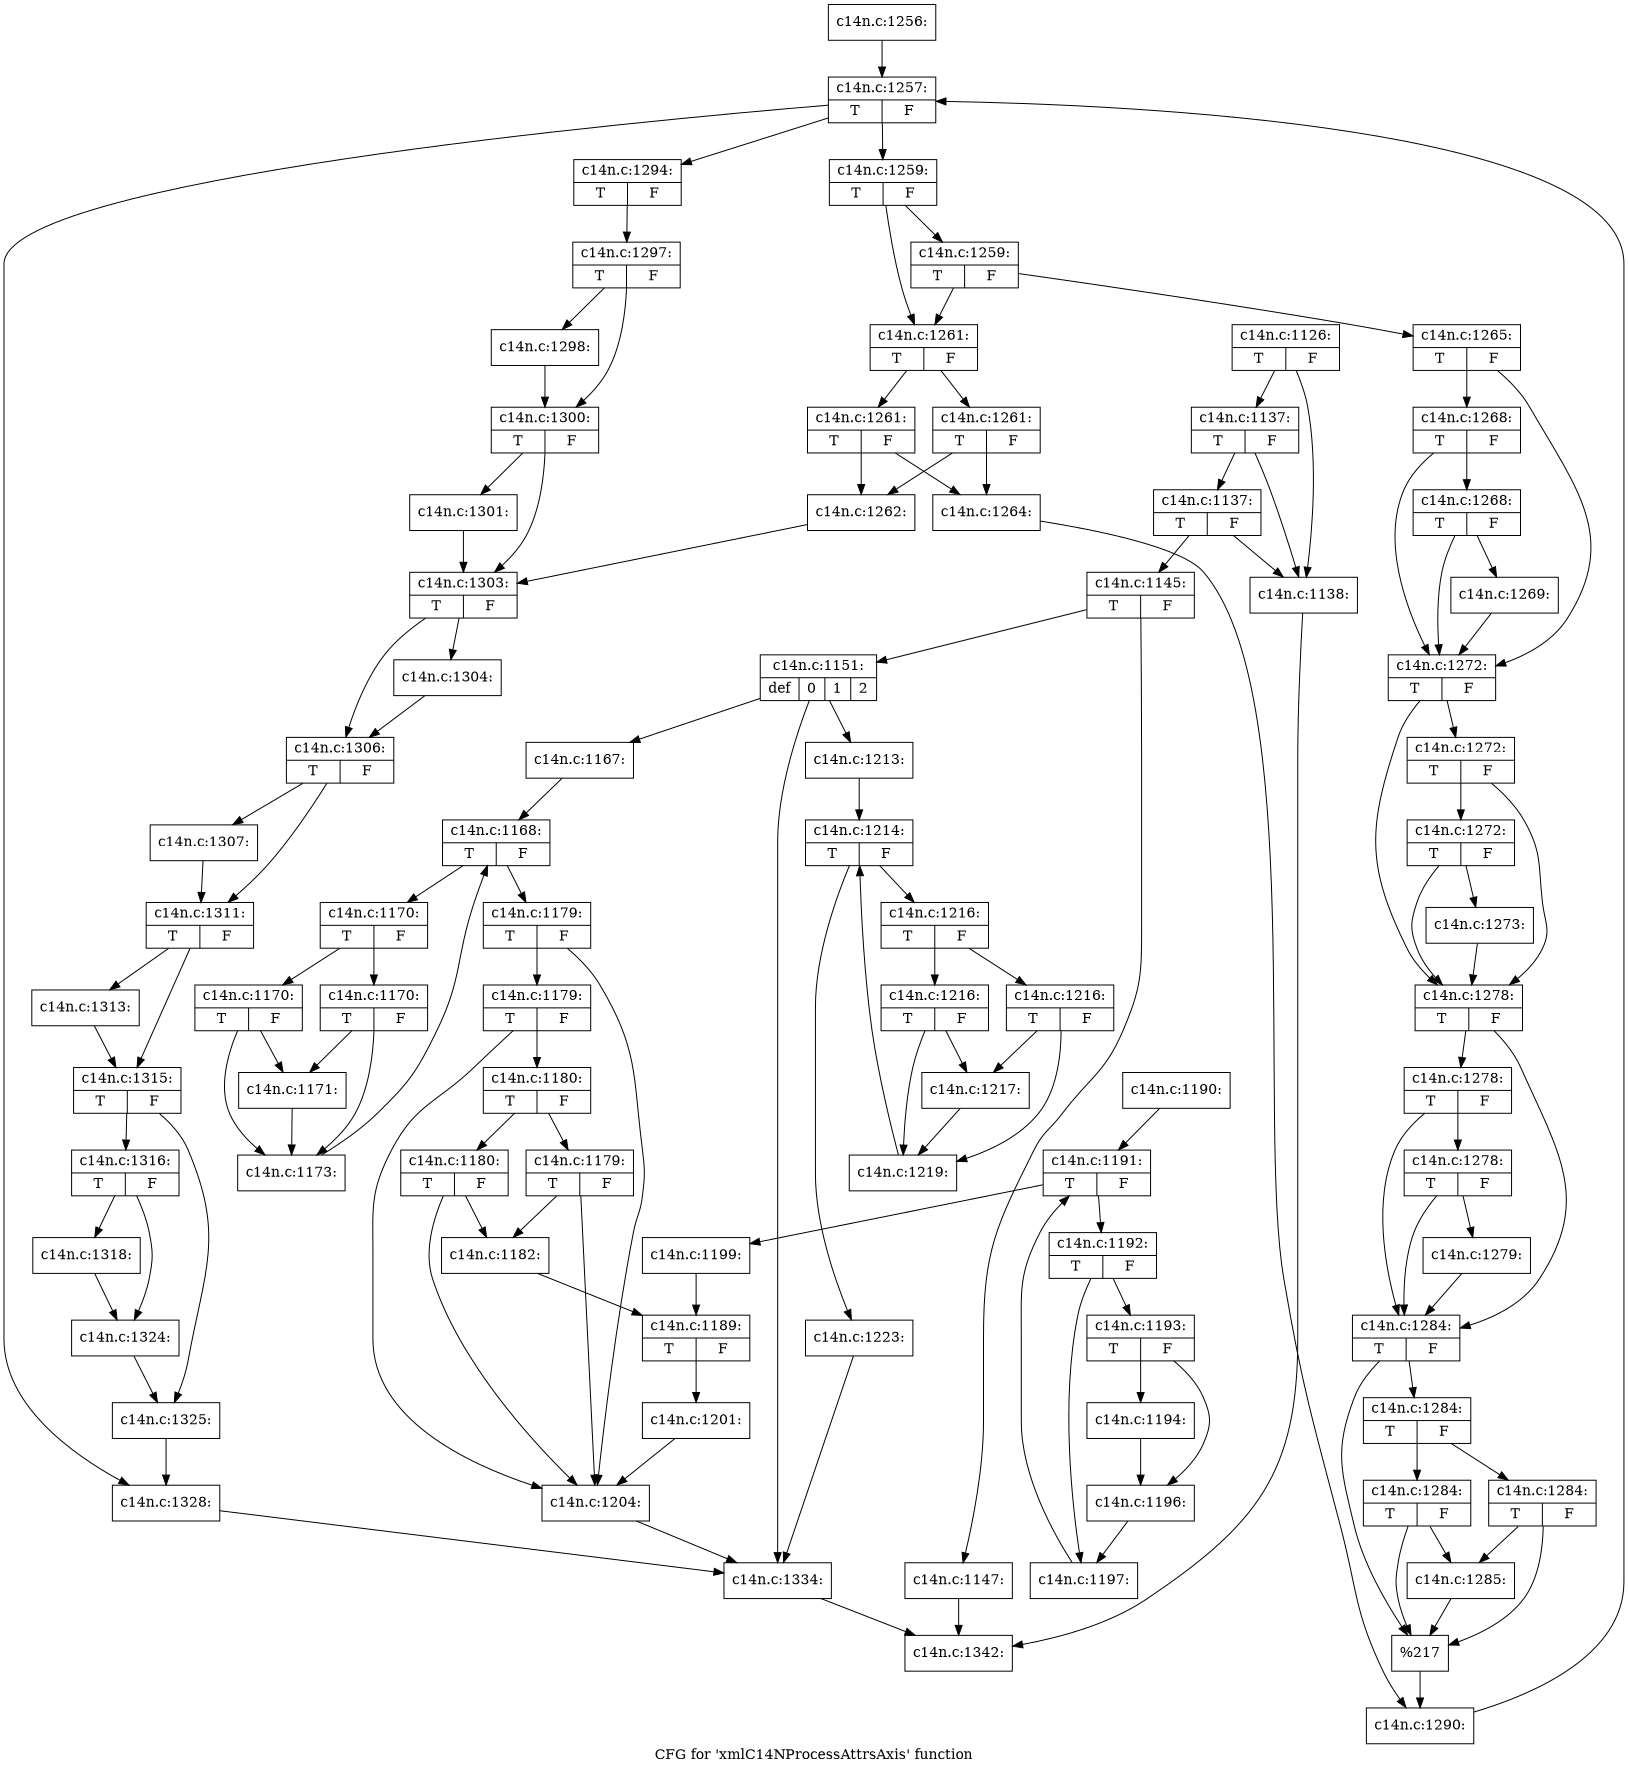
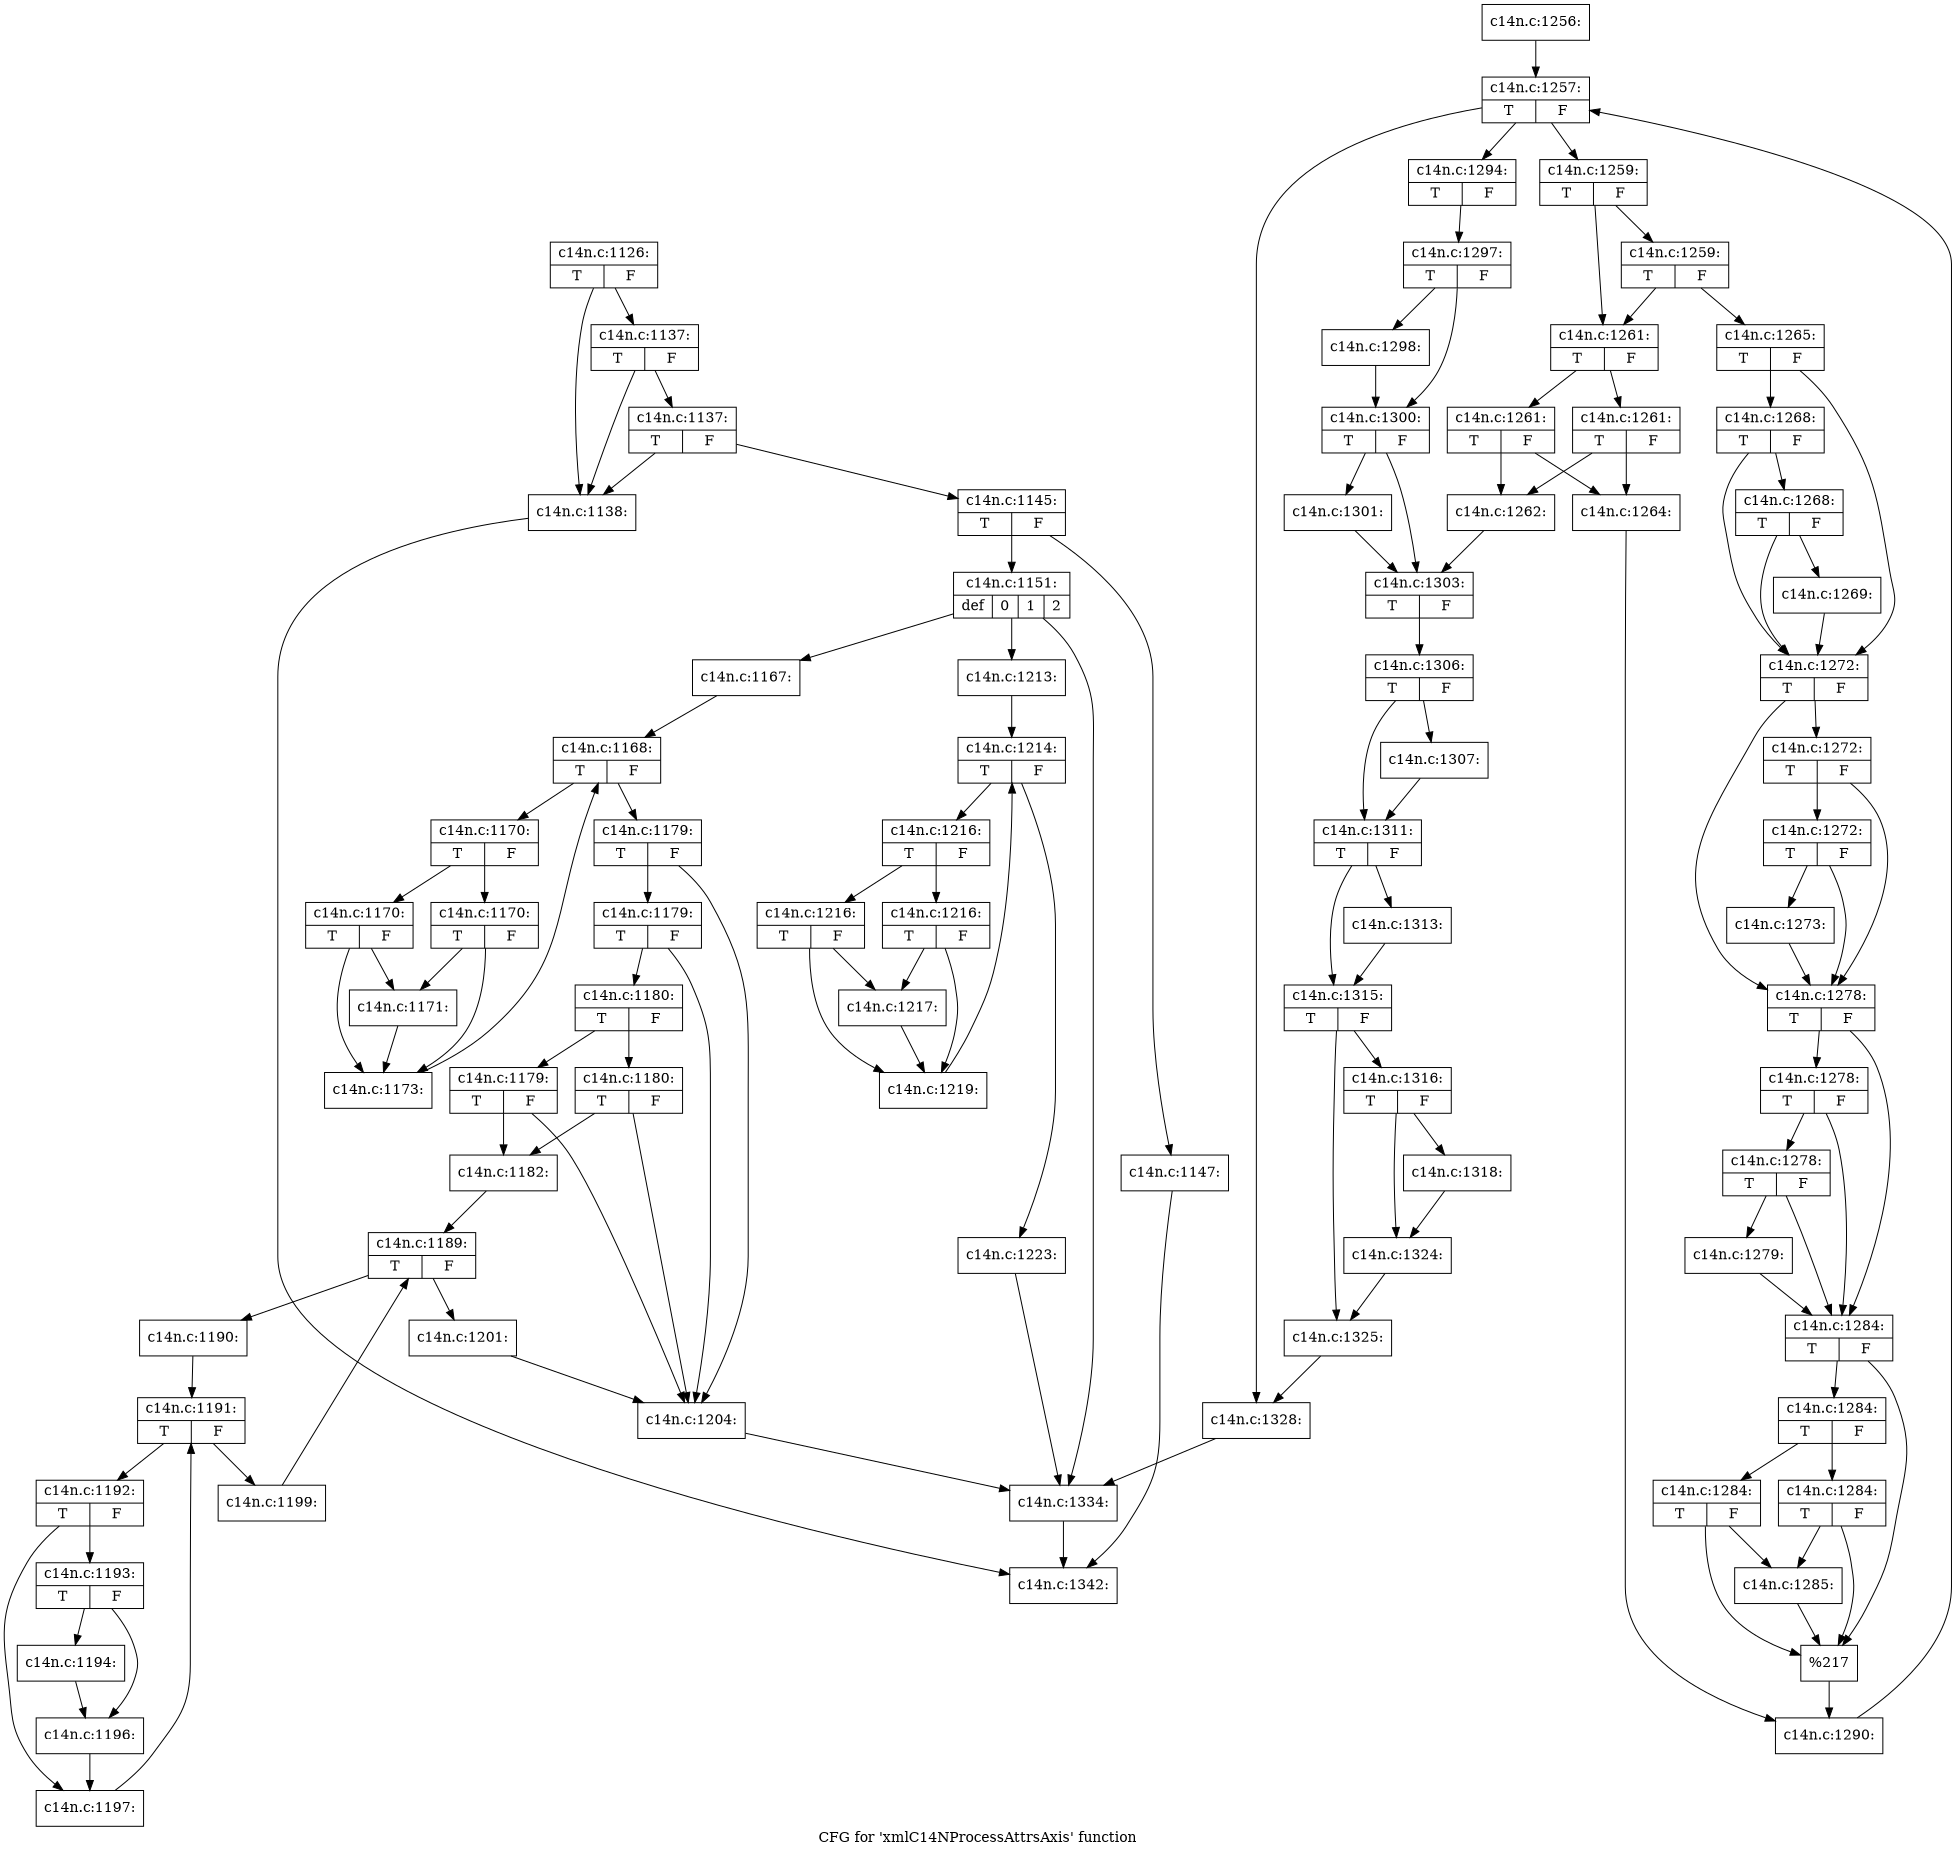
(447, 678) -> none
none -> (309, 1296)
